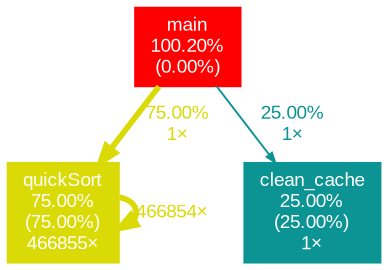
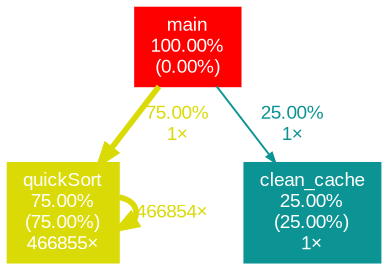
(188, 47) -> (188, 47)
